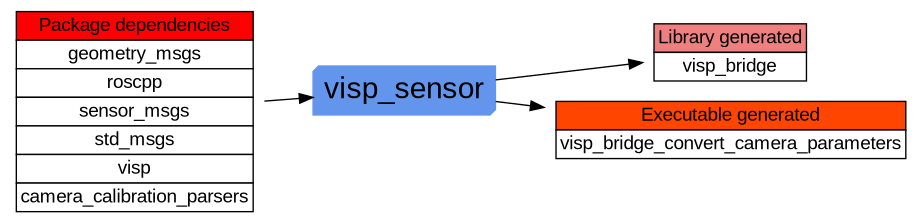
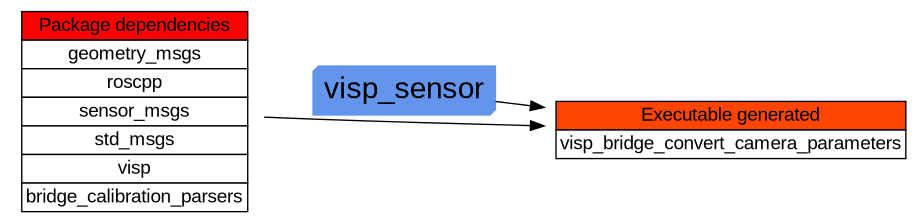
(730, 52) -> none
(282, 100) -> (397, 122)
(135, 197) -> (135, 197)
